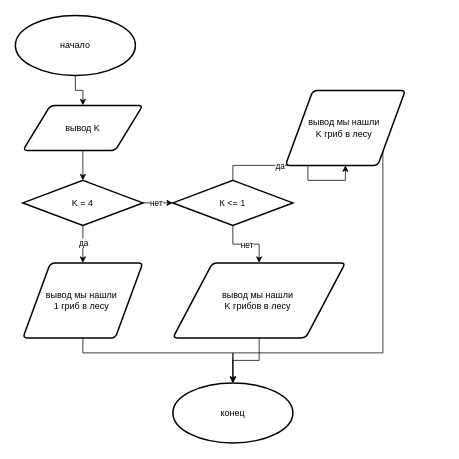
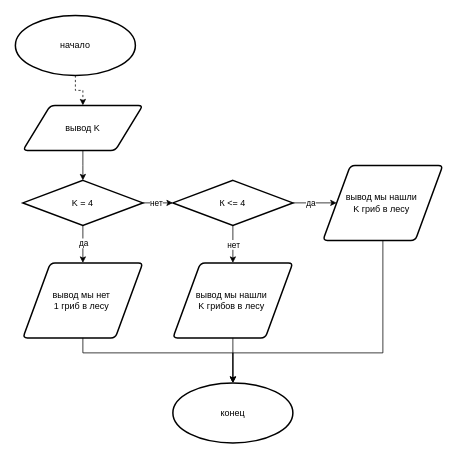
(76, 90) -> (76, 90)
(345, 128) -> (383, 203)
(233, 203) -> (233, 203)
(83, 300) -> (83, 300)
(259, 300) -> (233, 300)
